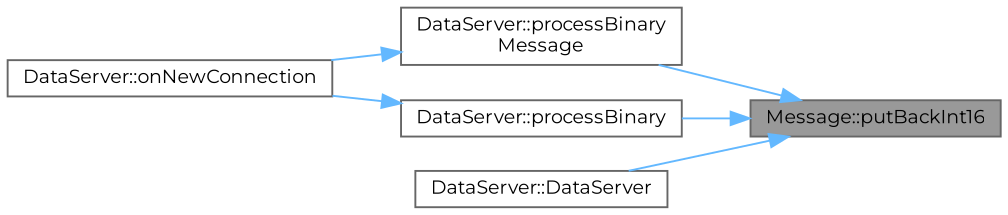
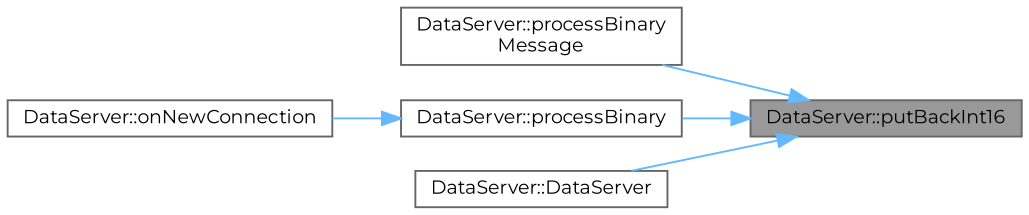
(356, 57) -> none
(876, 118) -> (886, 118)
